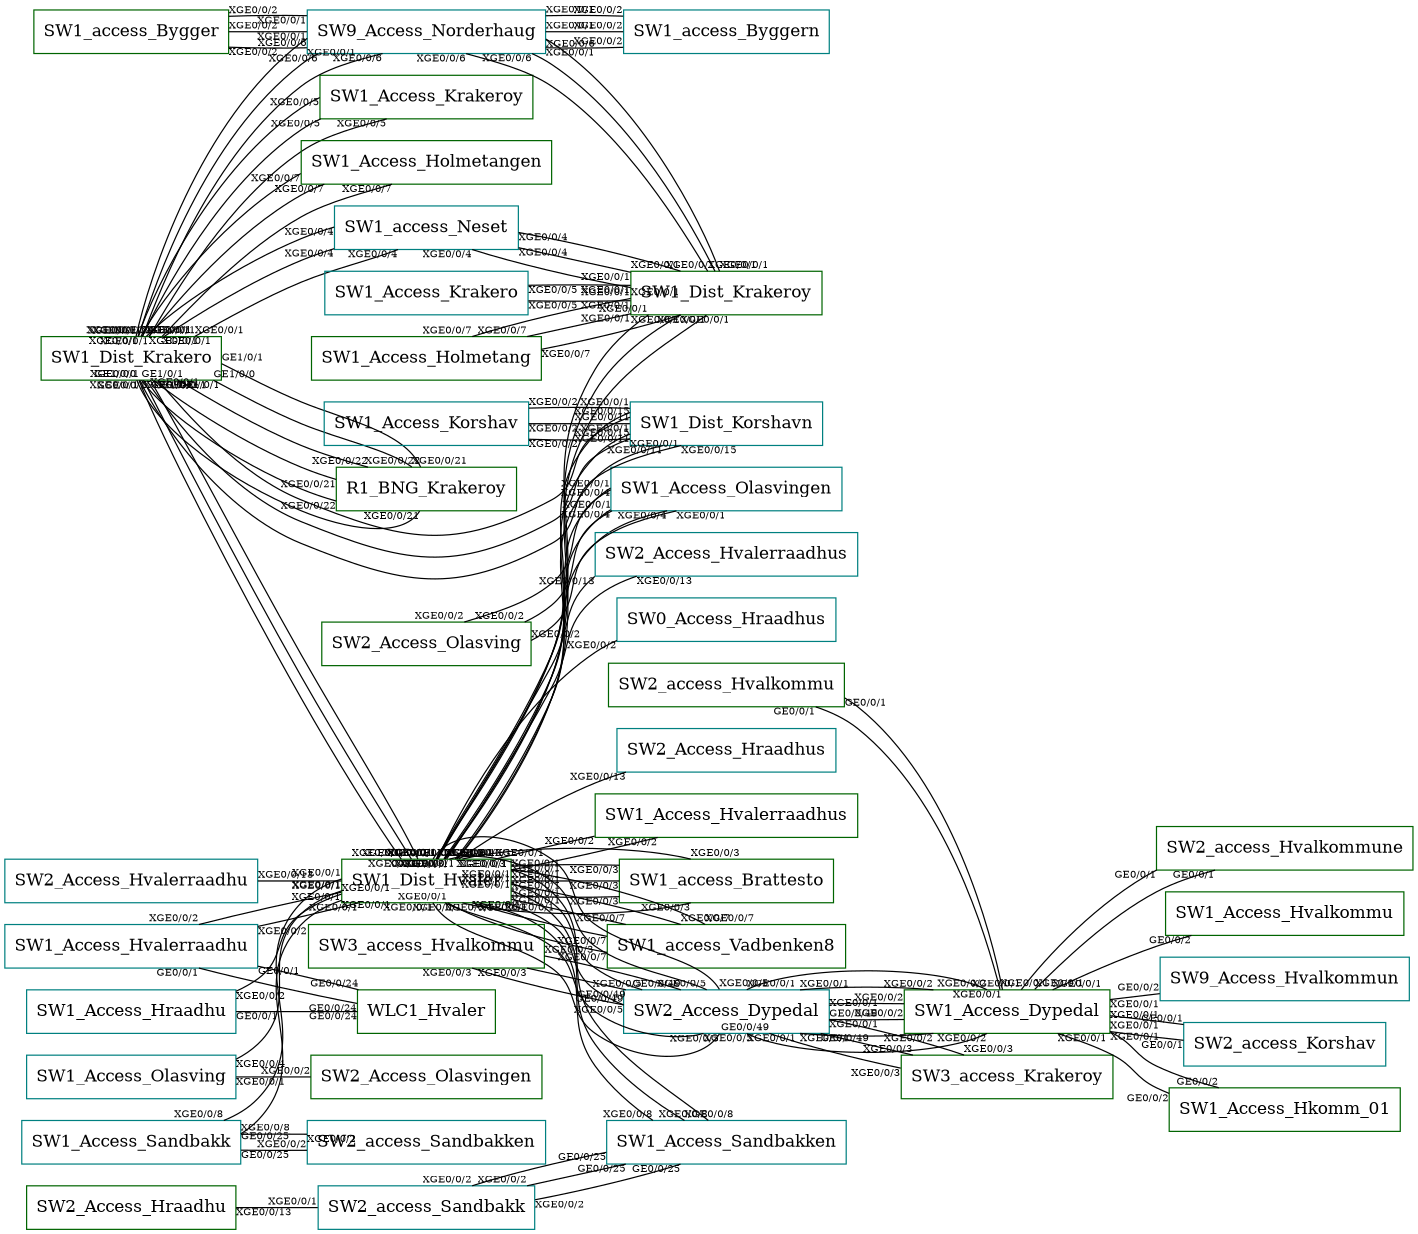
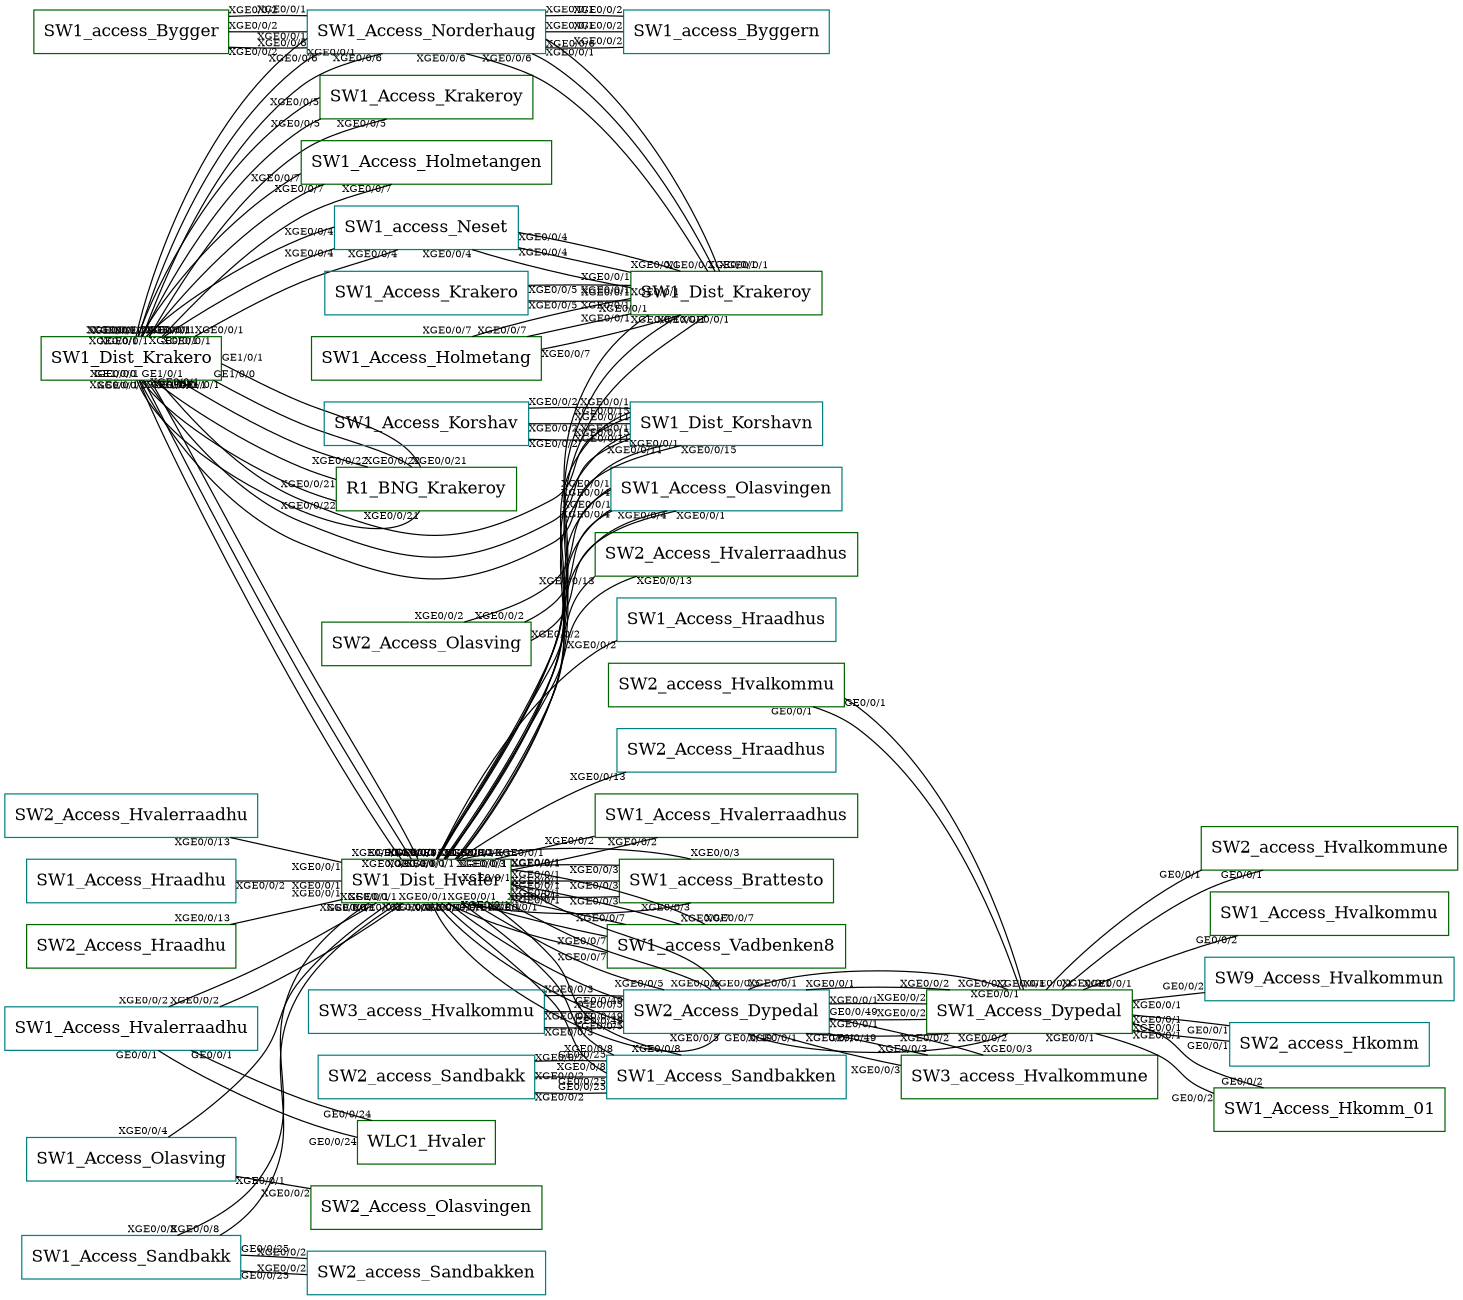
(426, 32) -> (426, 32)
(726, 554) -> (726, 554)
(726, 620) -> (726, 620)
(426, 946) -> (426, 1012)
(297, 1012) -> none
(1285, 1044) -> (1329, 1044)
(1007, 1077) -> (1029, 1077)
(277, 1208) -> (286, 912)
